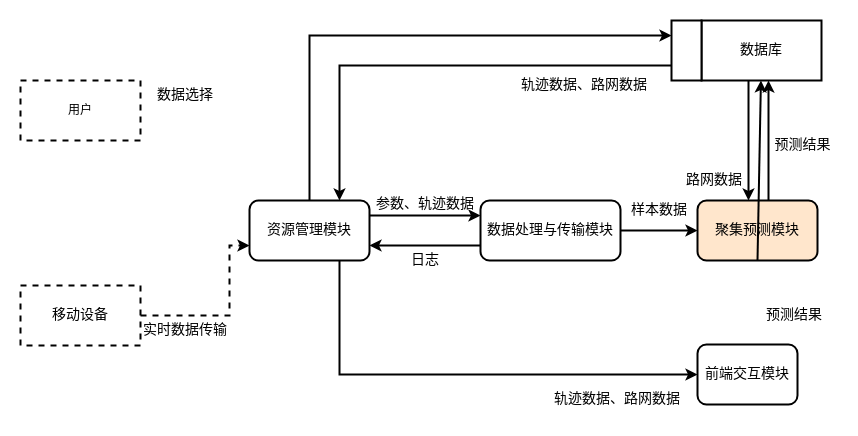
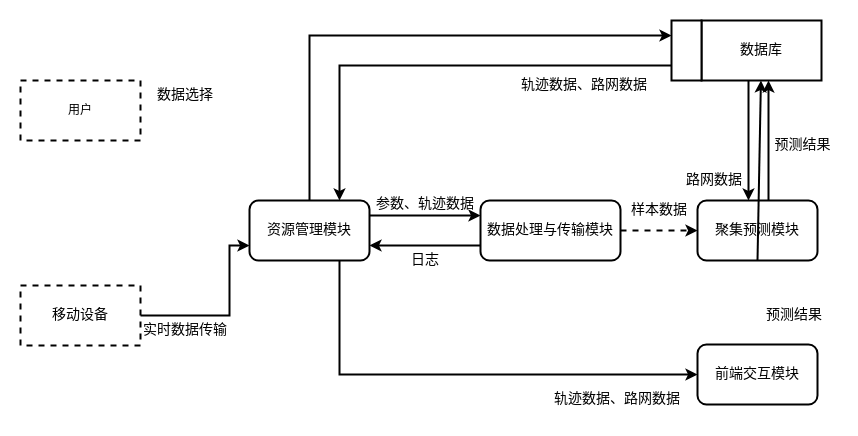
(657, 231) -> (657, 231)
(758, 231) -> (758, 231)
(225, 316) -> (225, 316)
(748, 375) -> (758, 375)
